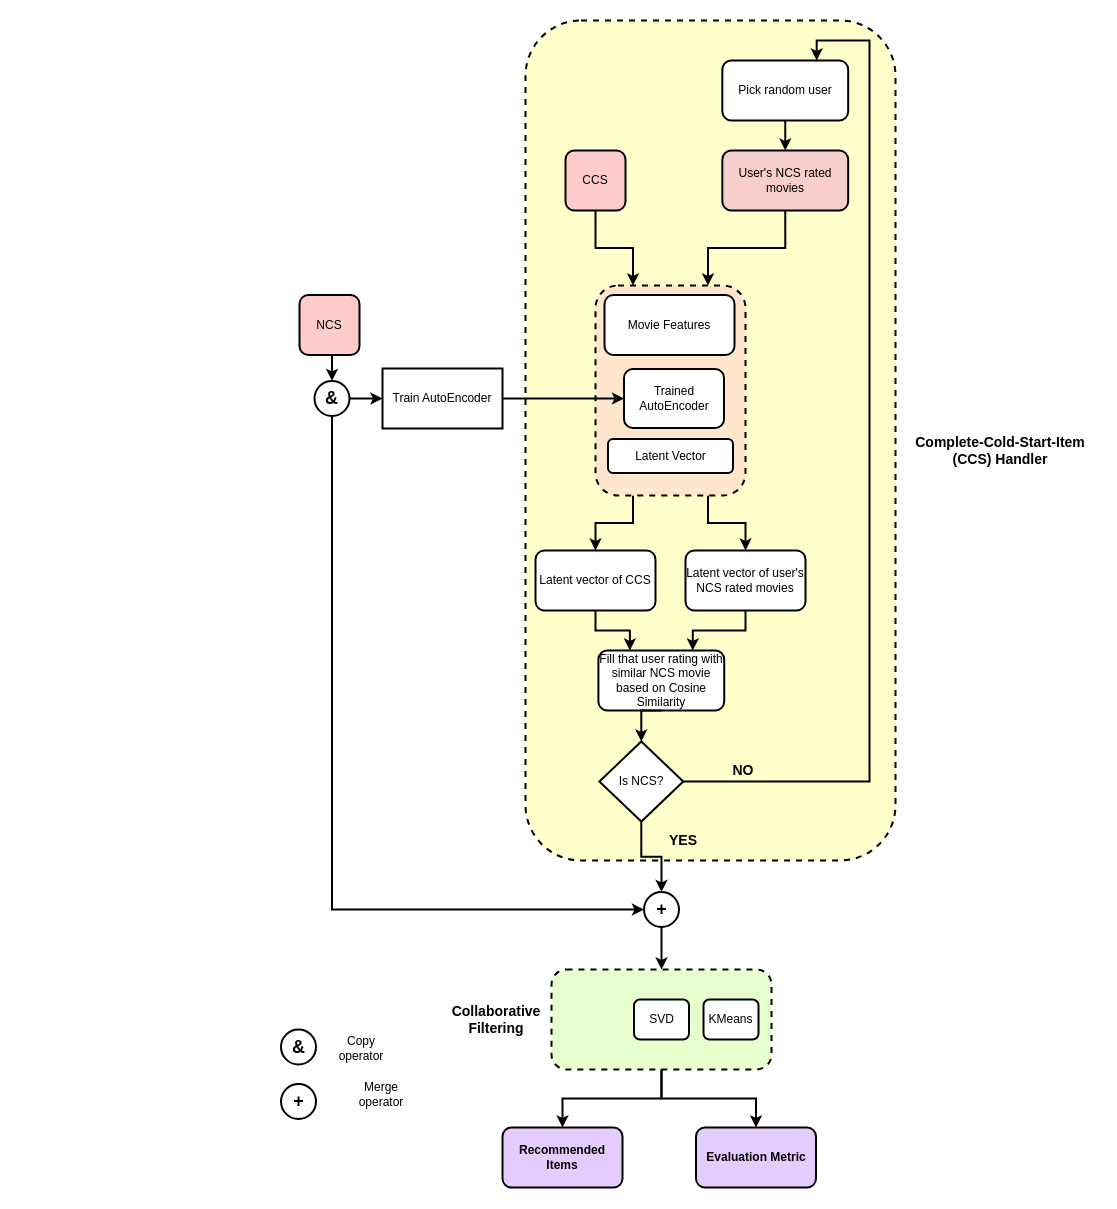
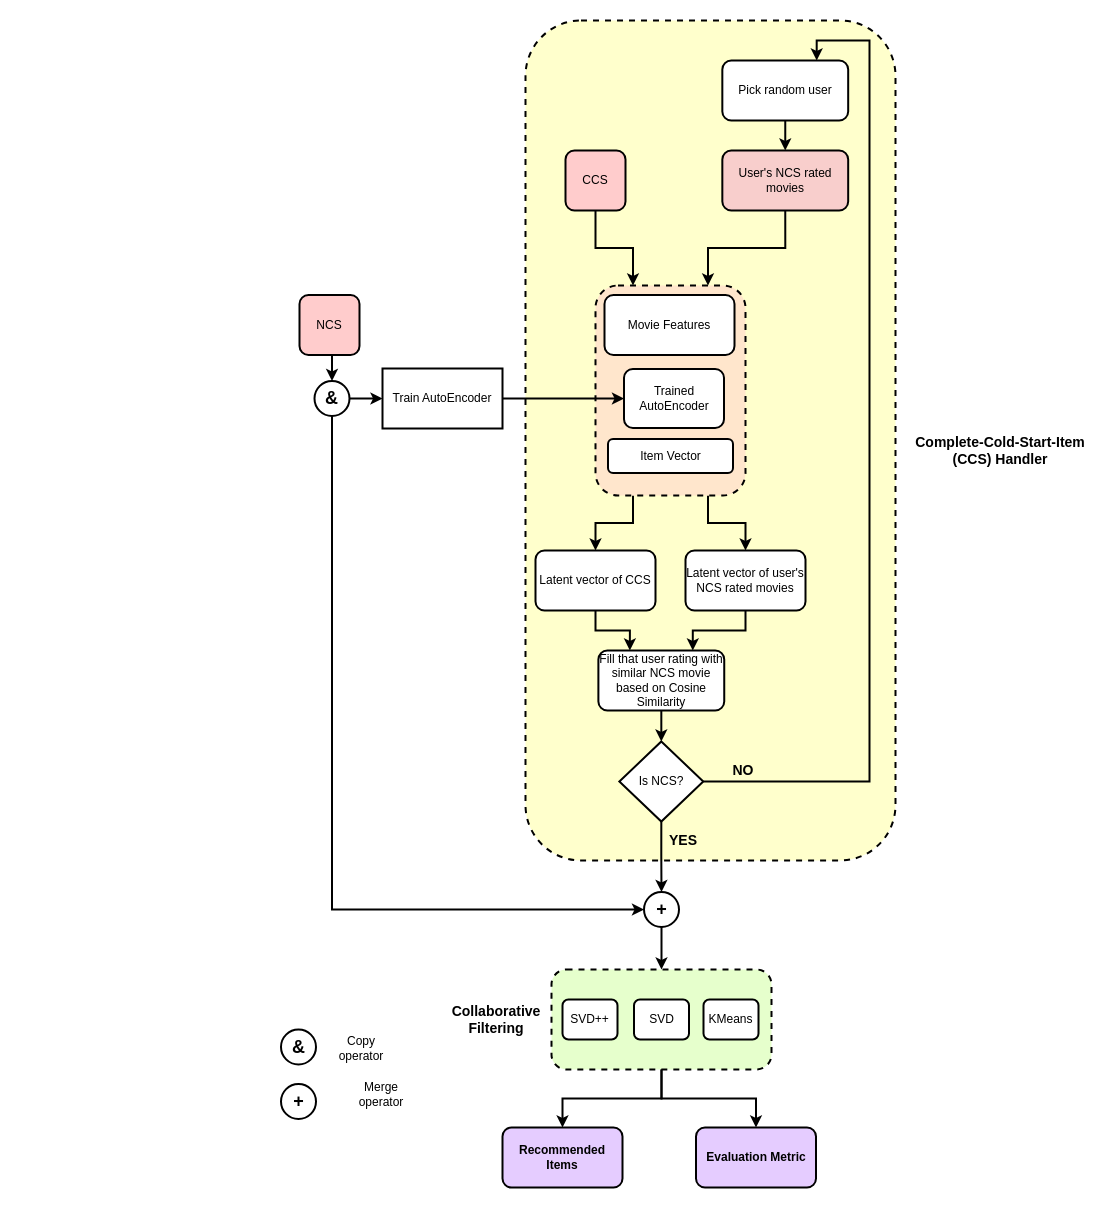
(671, 457) -> (671, 457)
(641, 782) -> (661, 782)
none -> (590, 1020)
